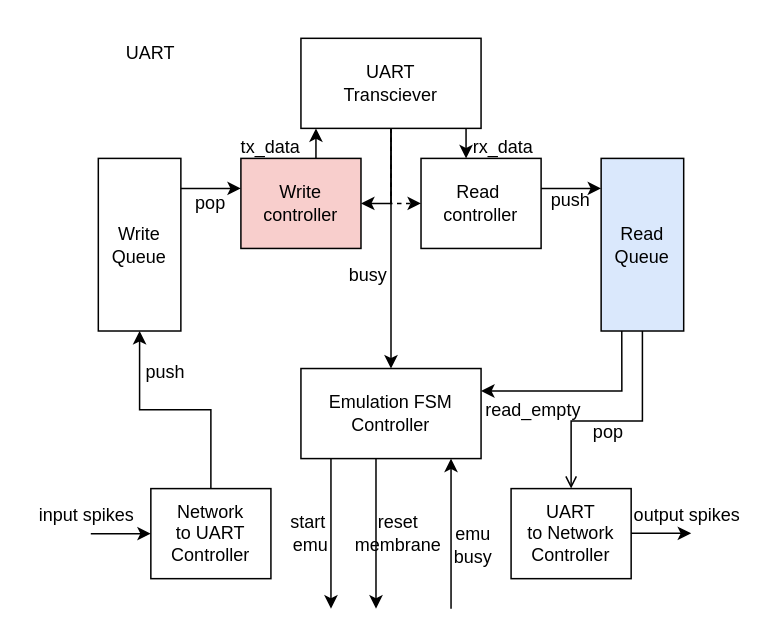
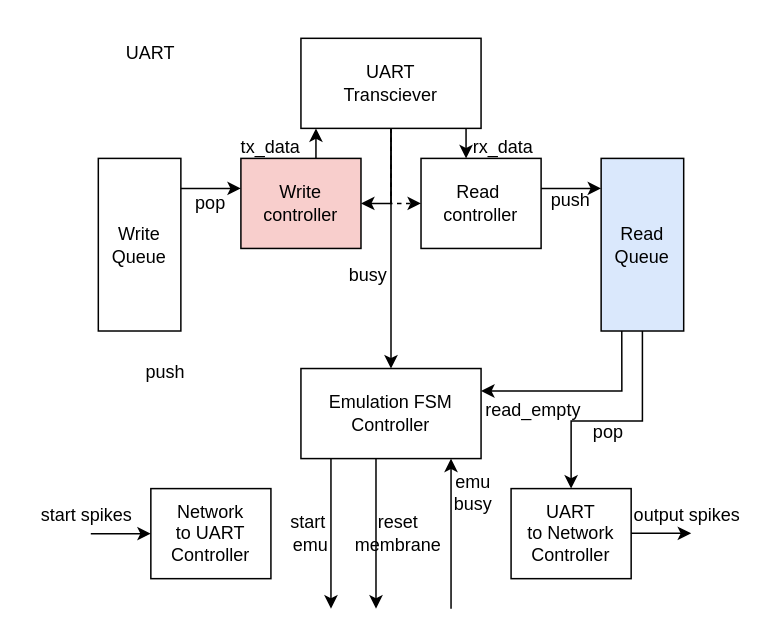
(180, 410) -> none
(571, 479) -> (571, 477)
(87, 515) -> (87, 515)
(473, 545) -> (473, 492)
